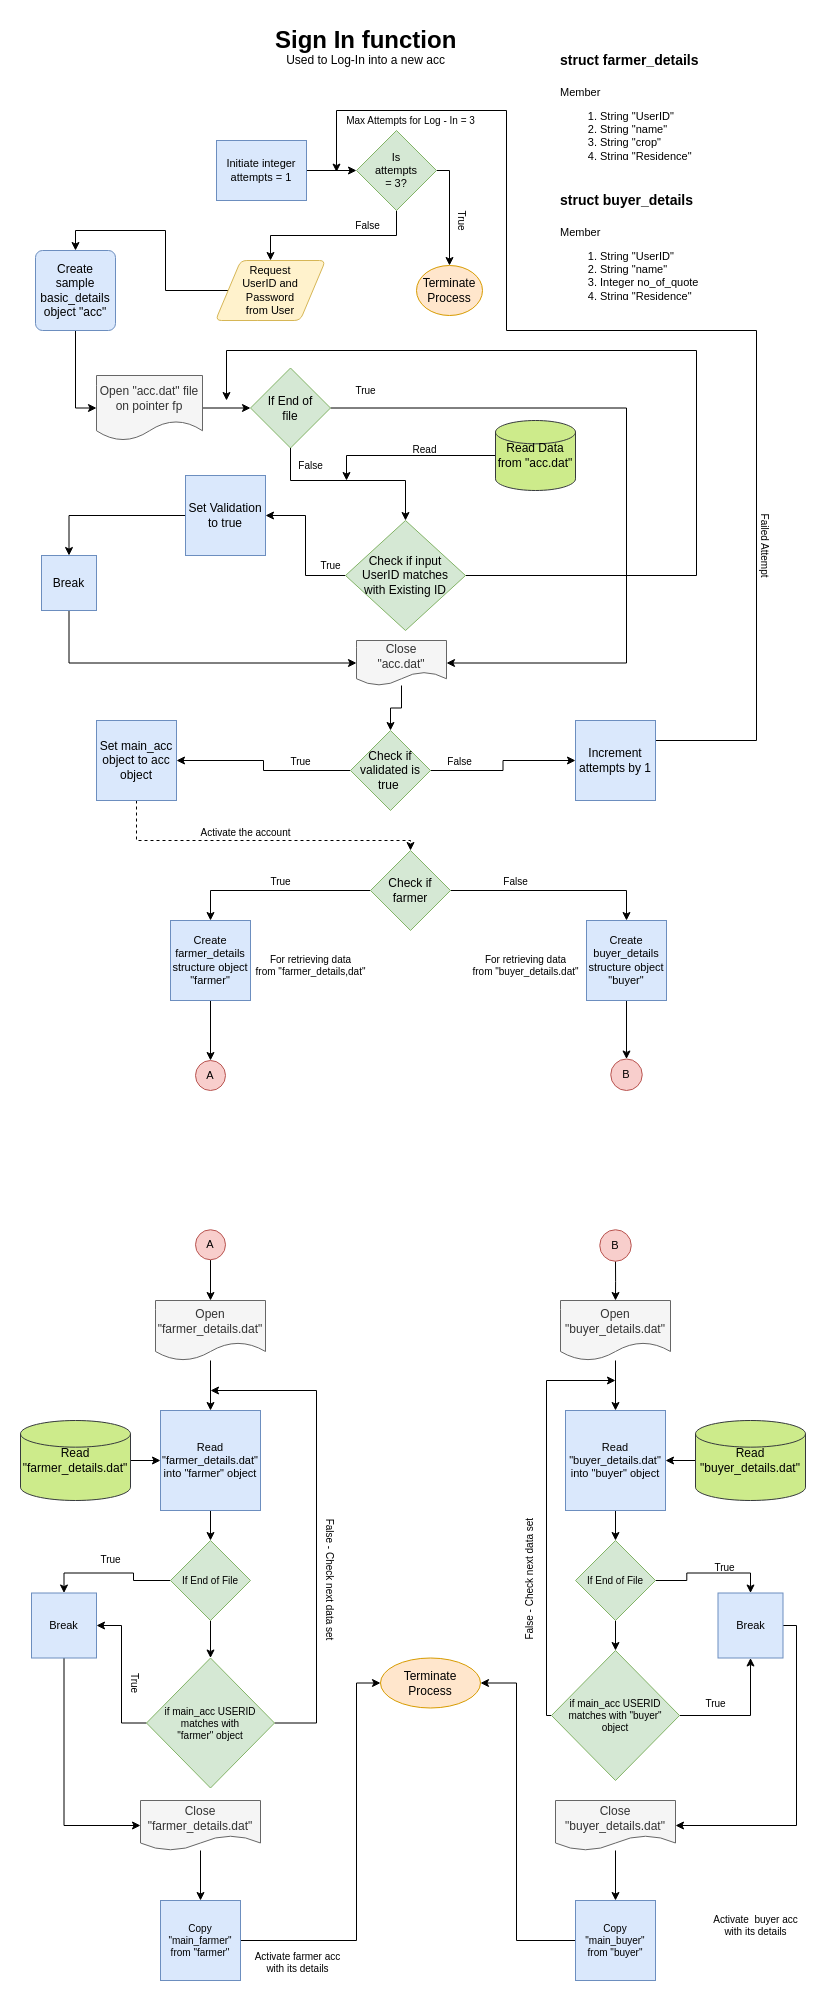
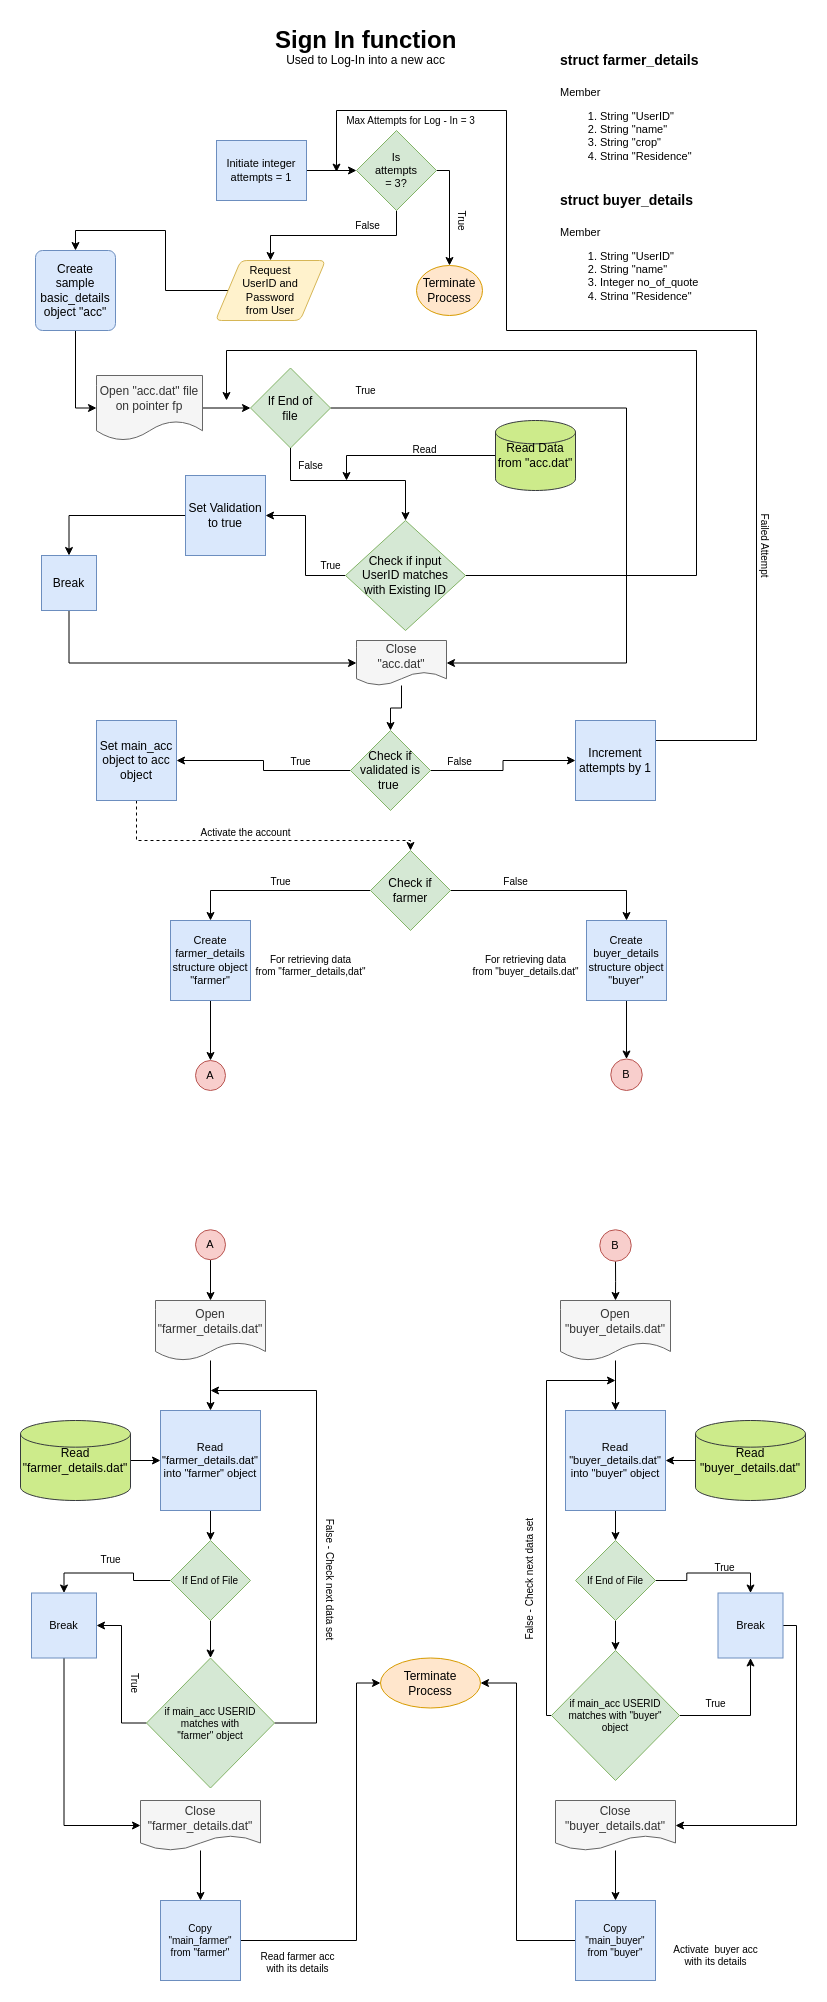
(756, 1926) -> (716, 1956)
(298, 1963) -> (298, 1963)
